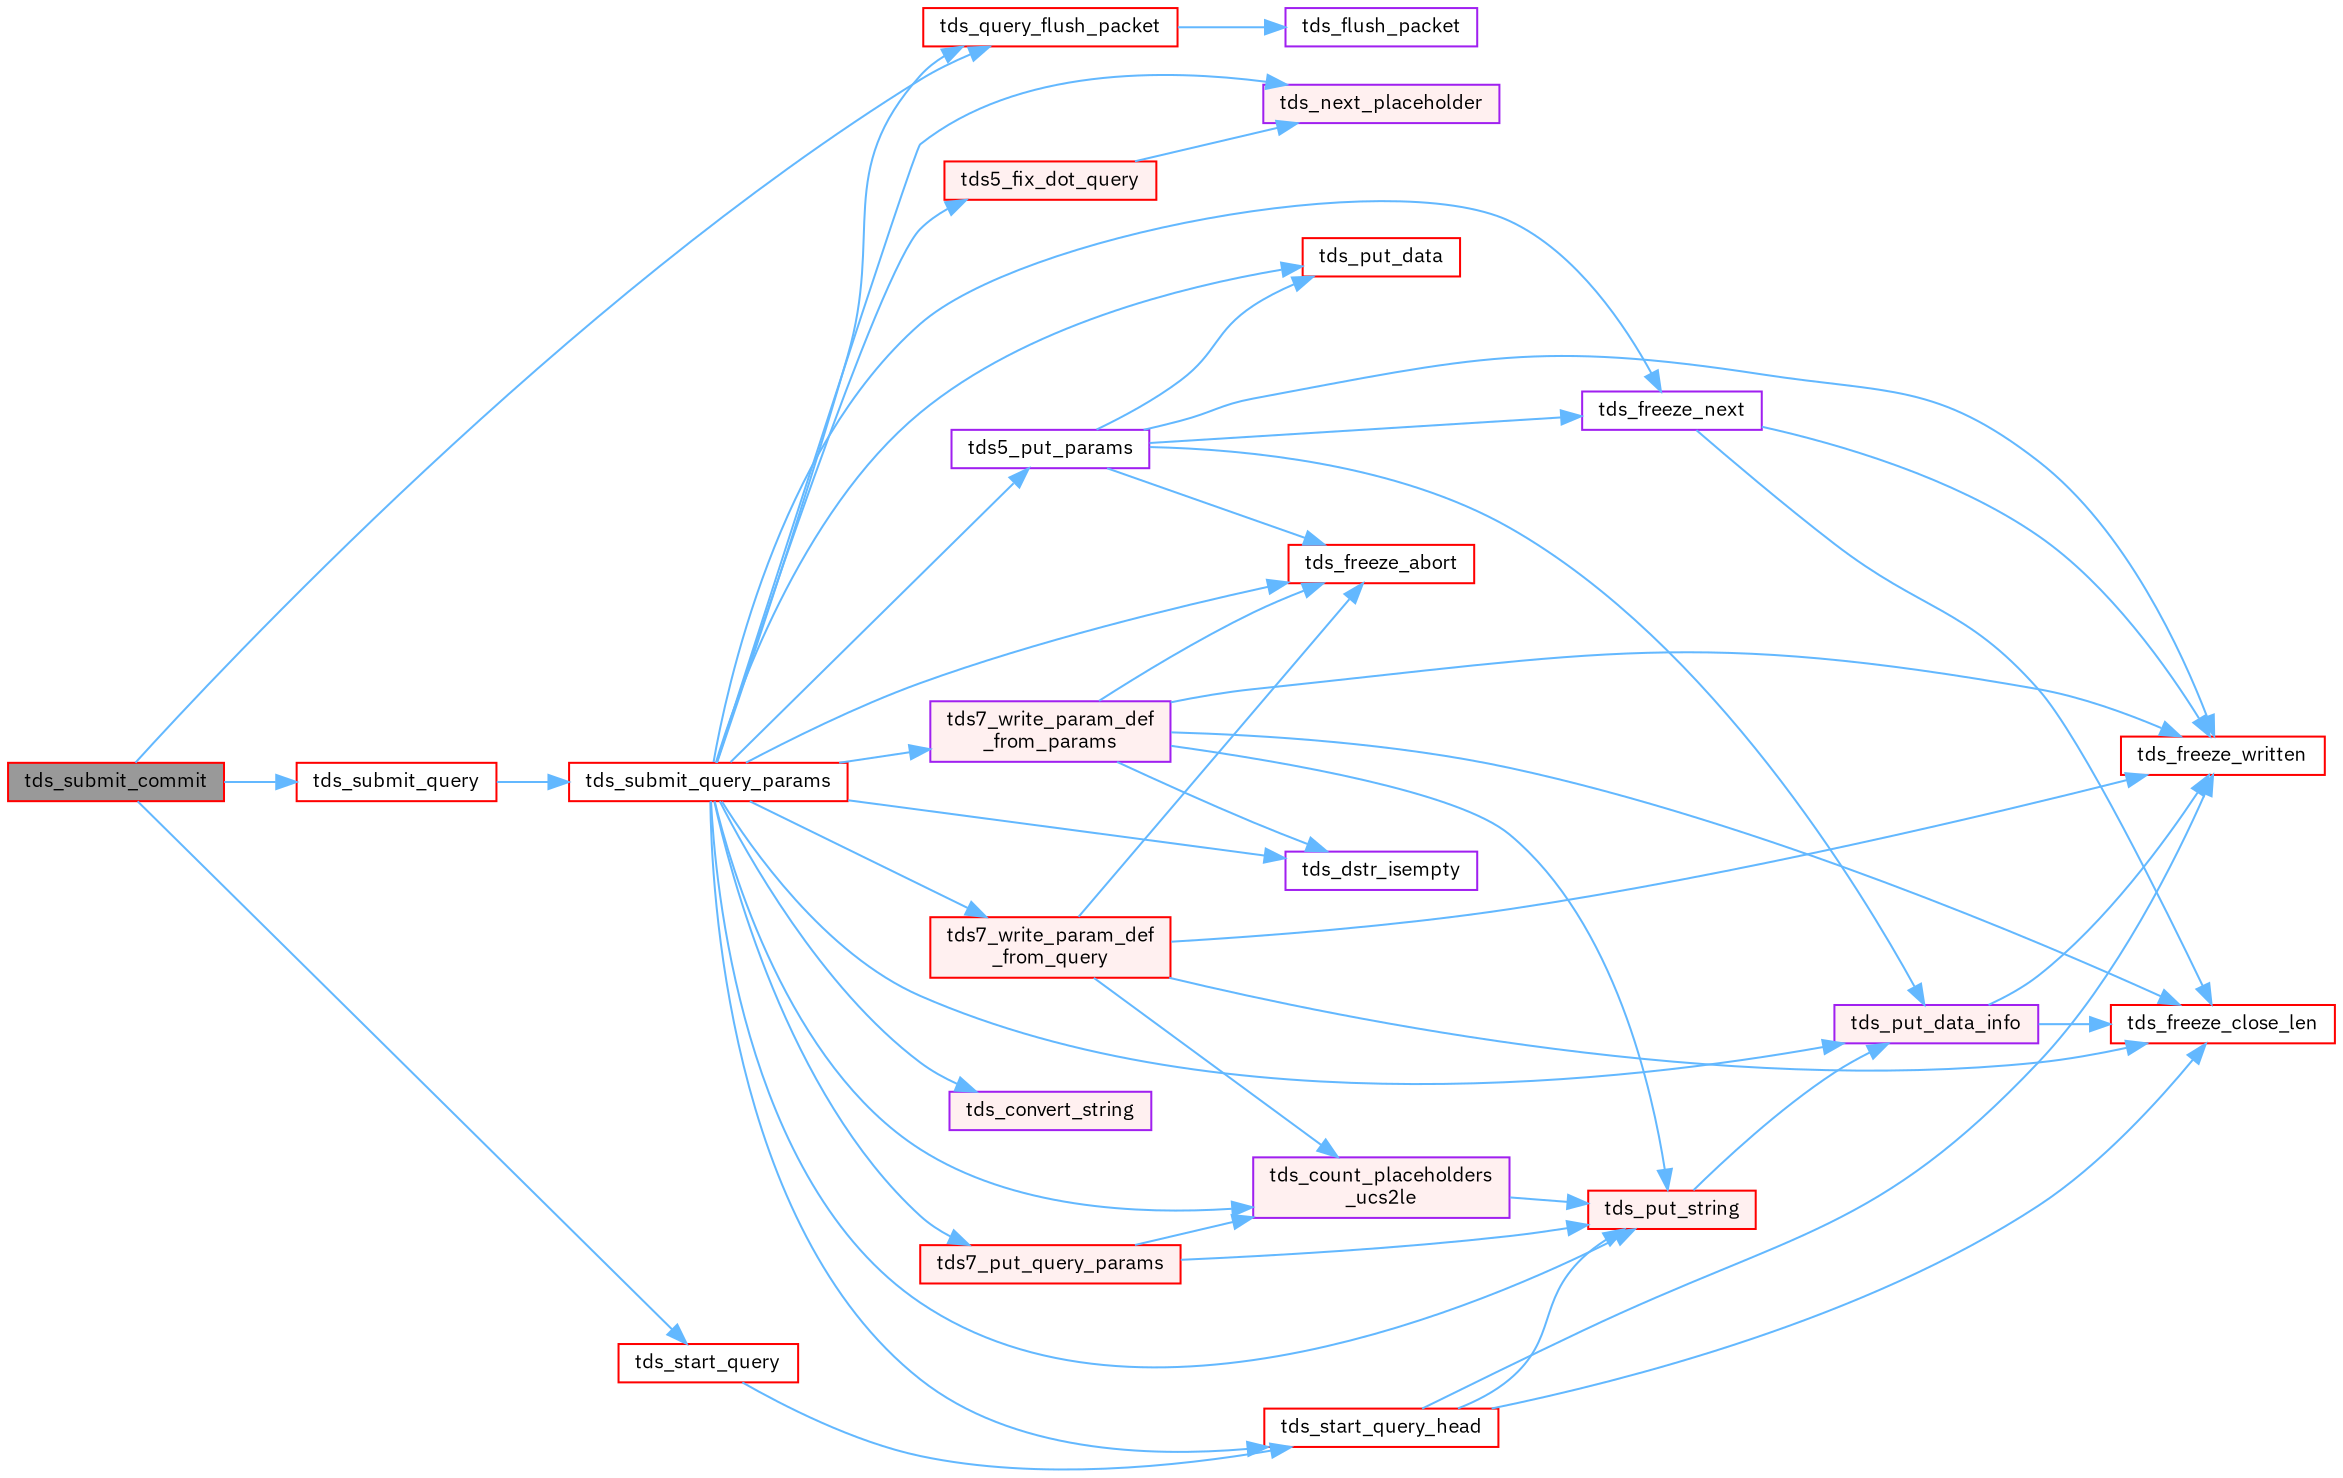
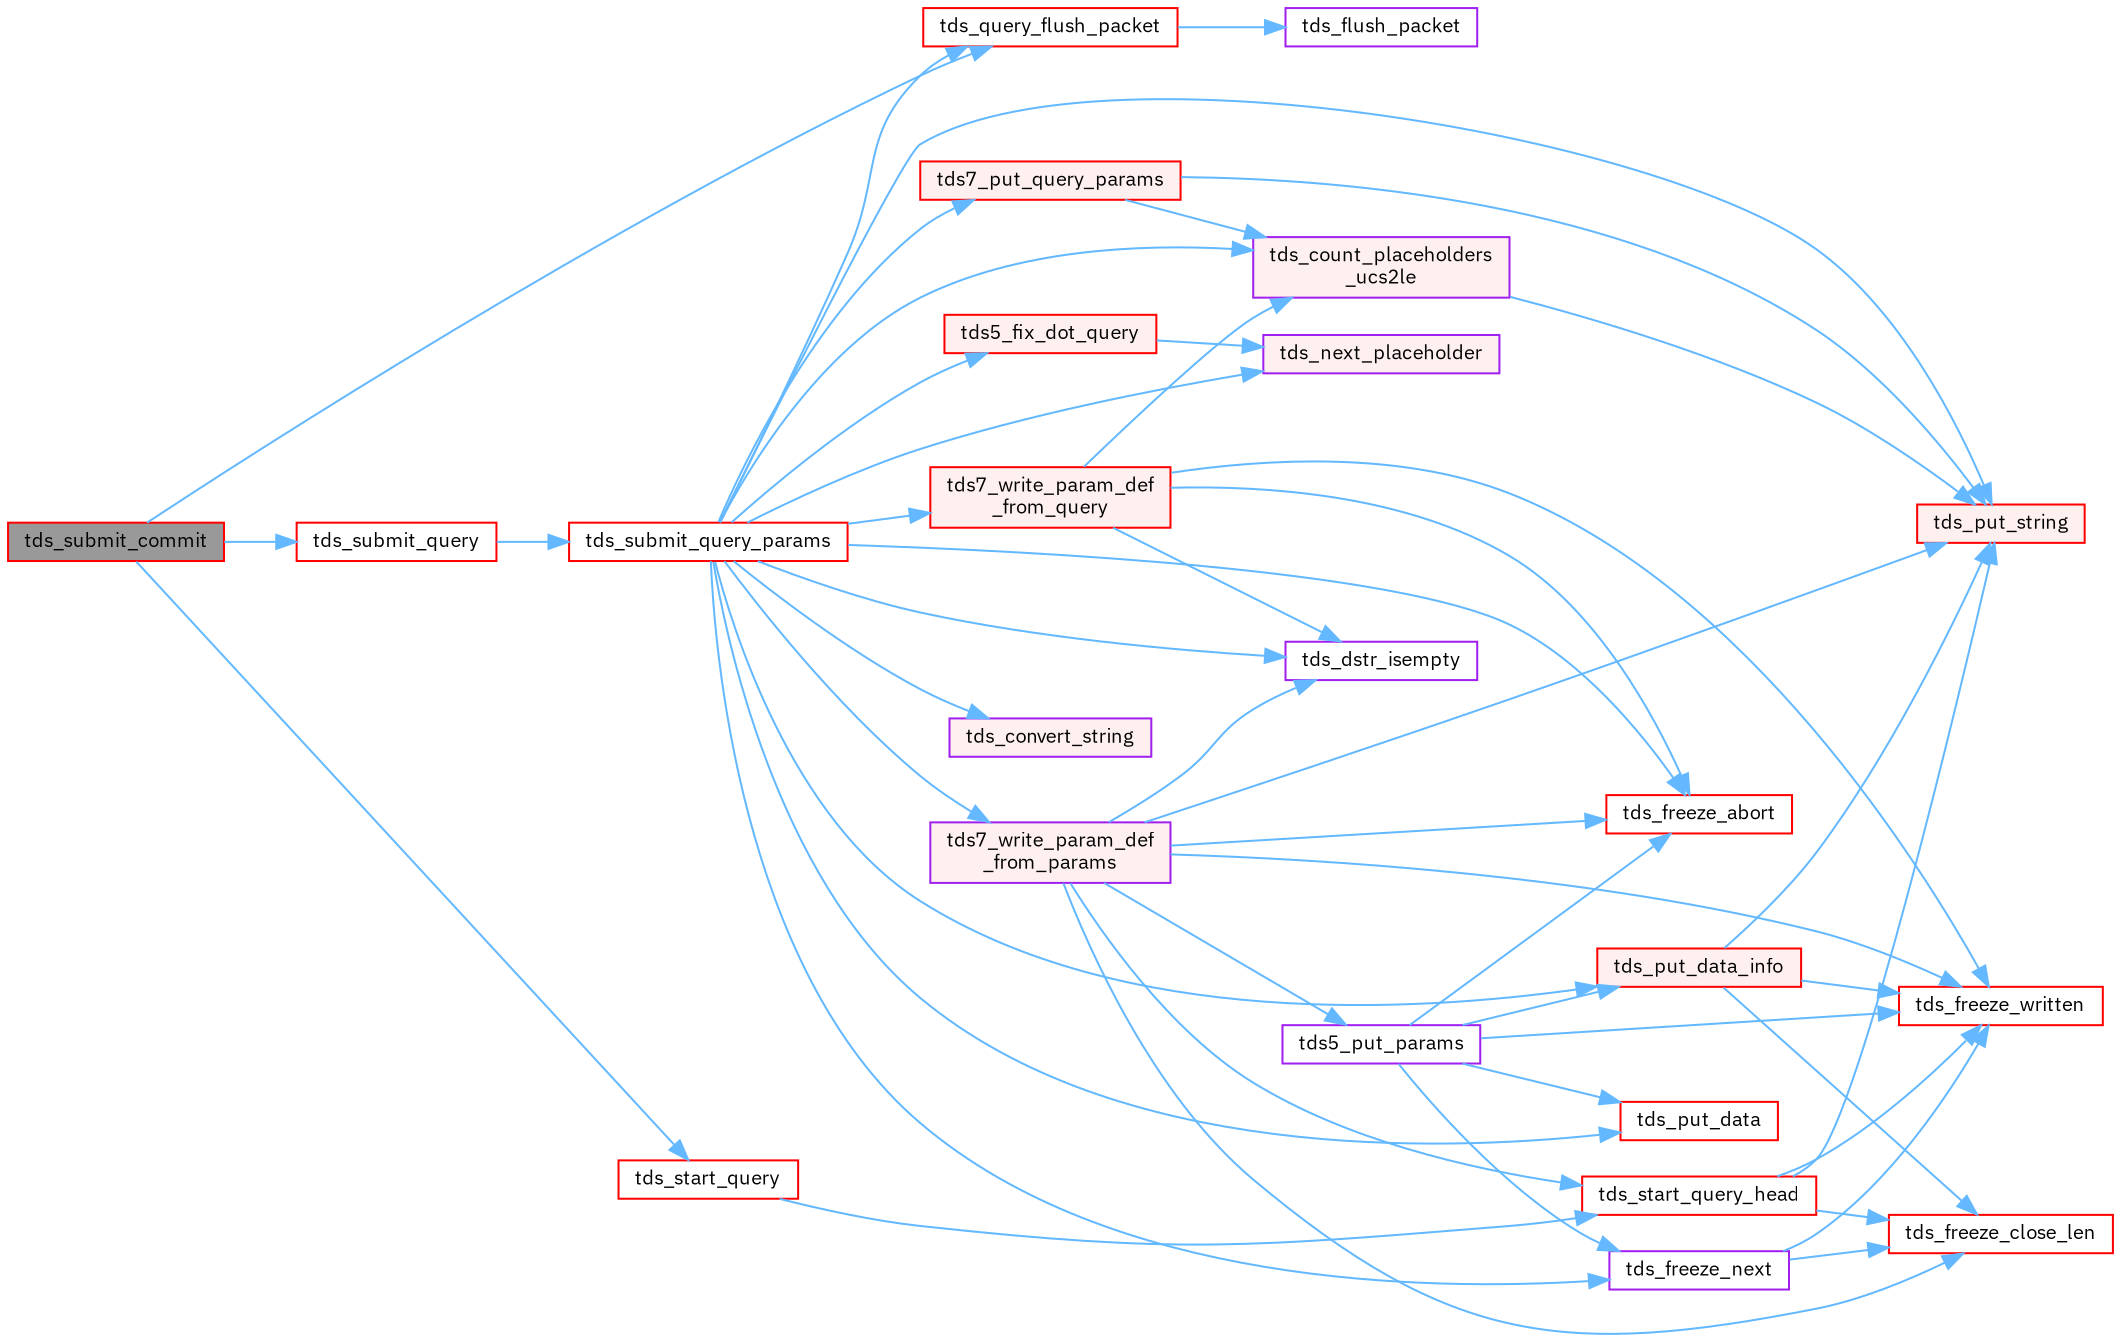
(872, 623) -> (1216, 949)
(1936, 1024) -> (1699, 968)
(1621, 1056) -> (1218, 580)
(1777, 1115) -> (1873, 769)
(827, 1269) -> (1276, 1096)
